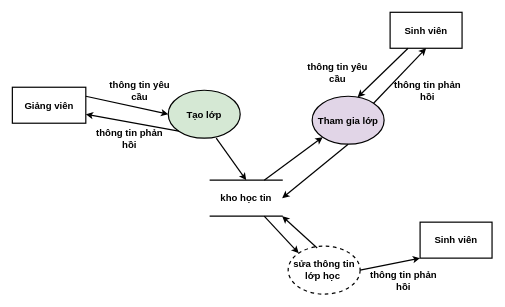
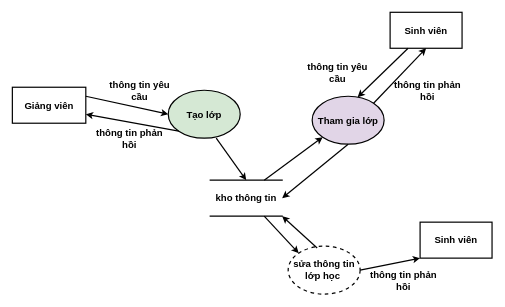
(246, 198) -> (246, 198)
